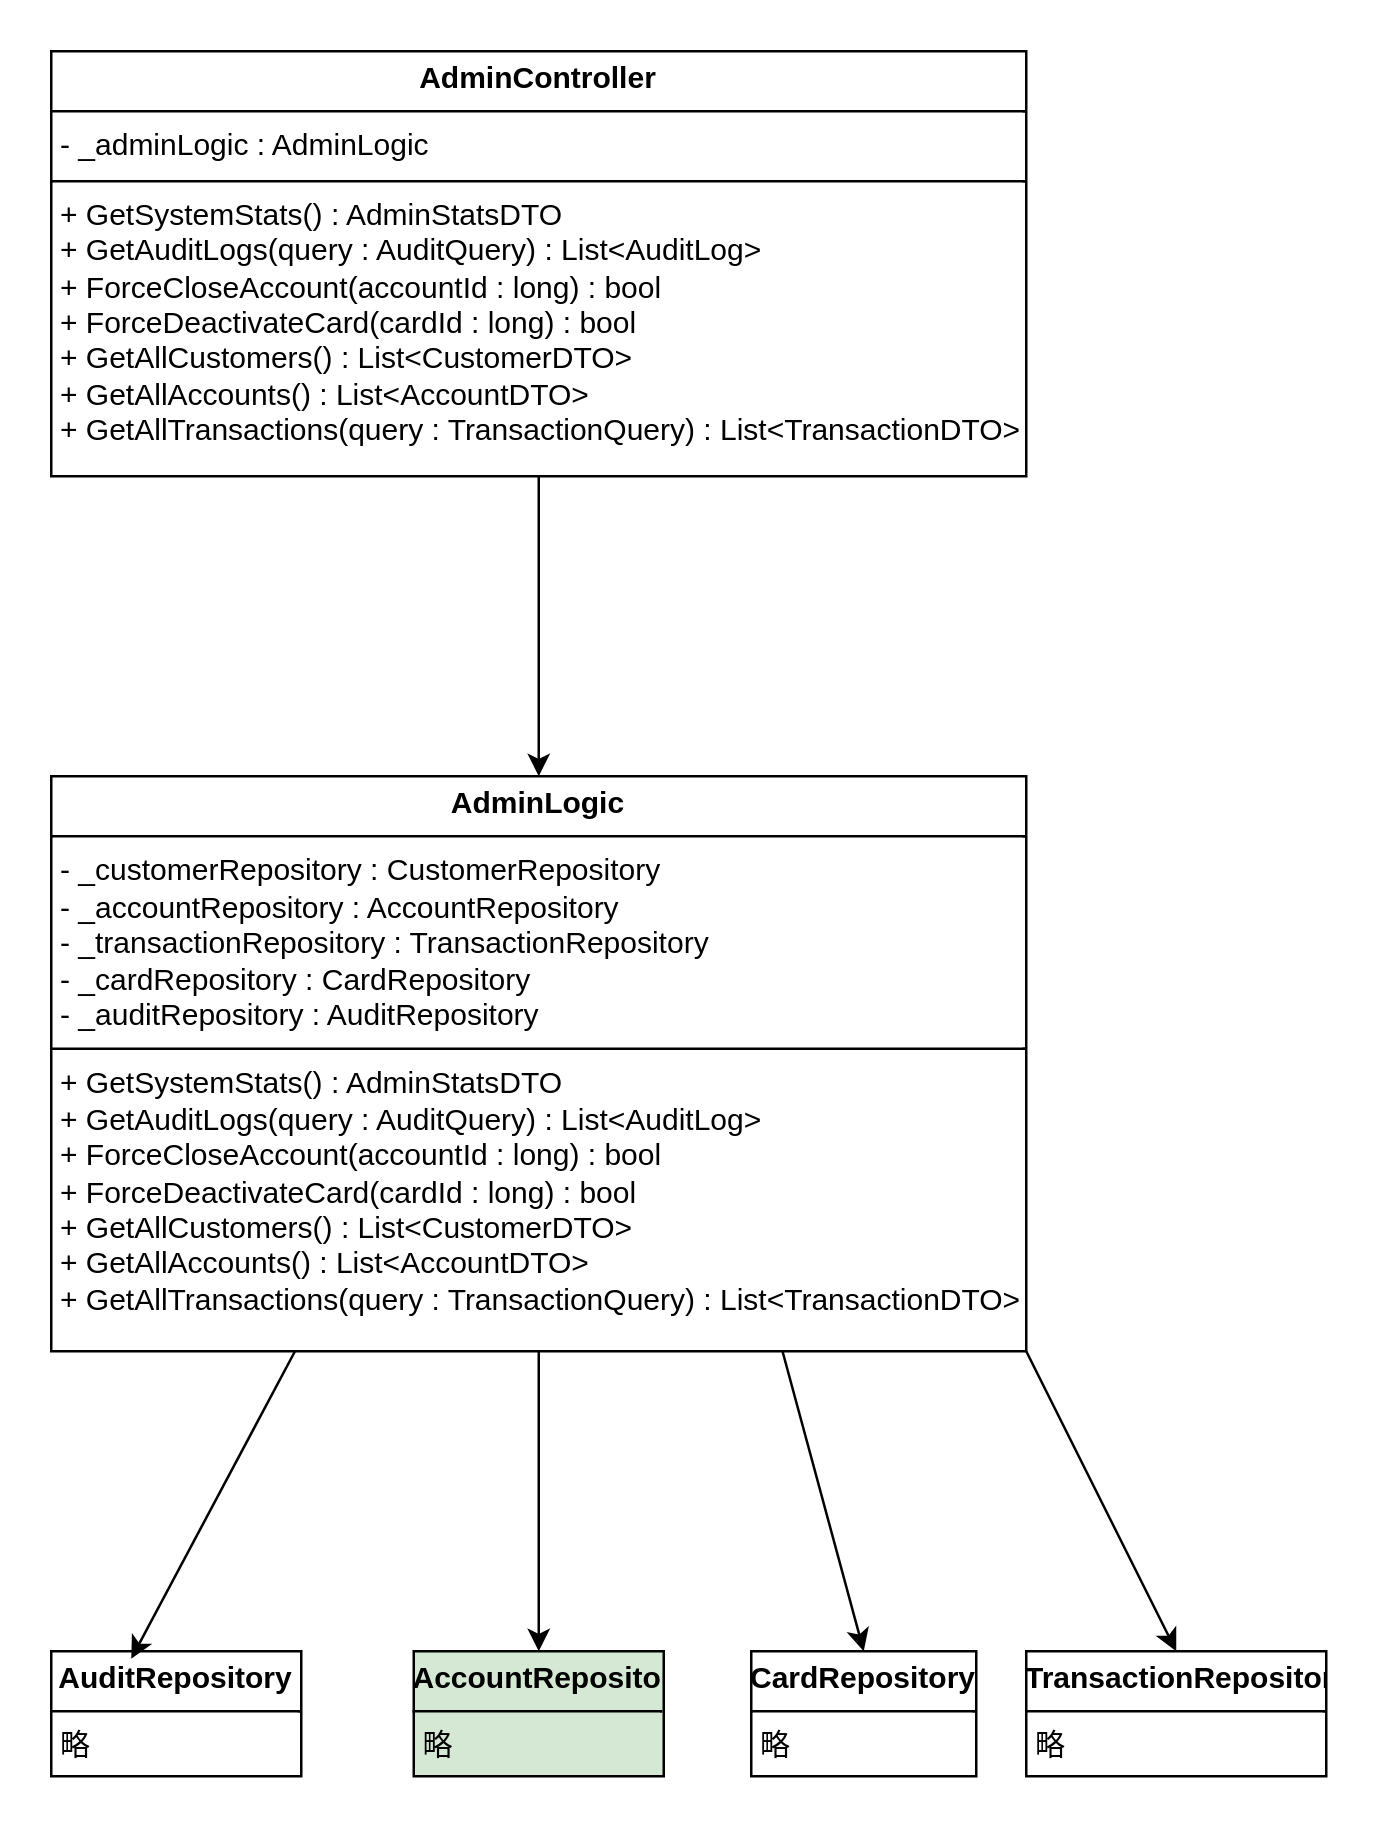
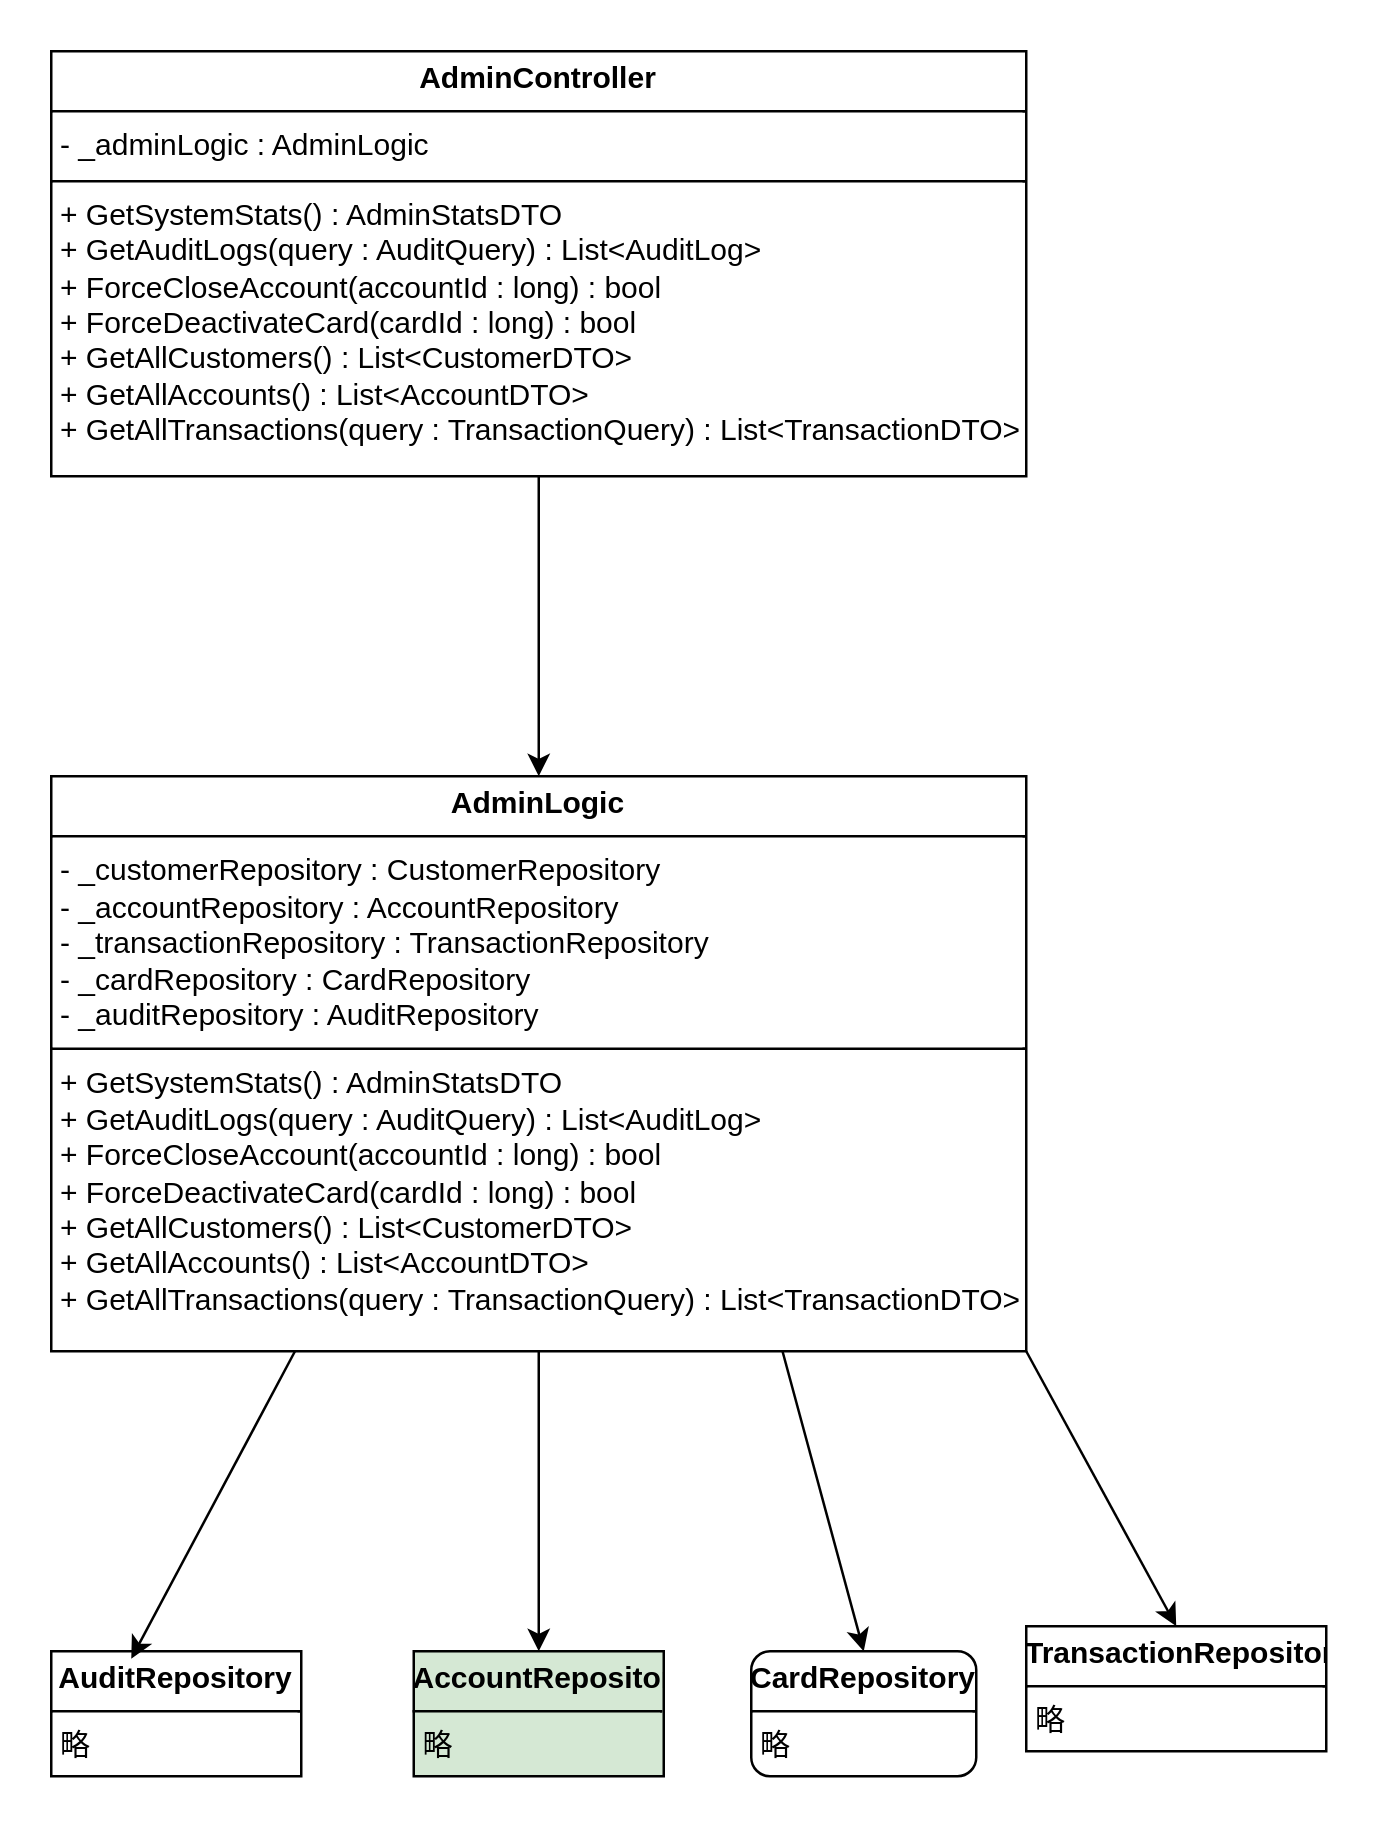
(864, 1714) -> (864, 1714)
(1176, 1714) -> (1176, 1689)
